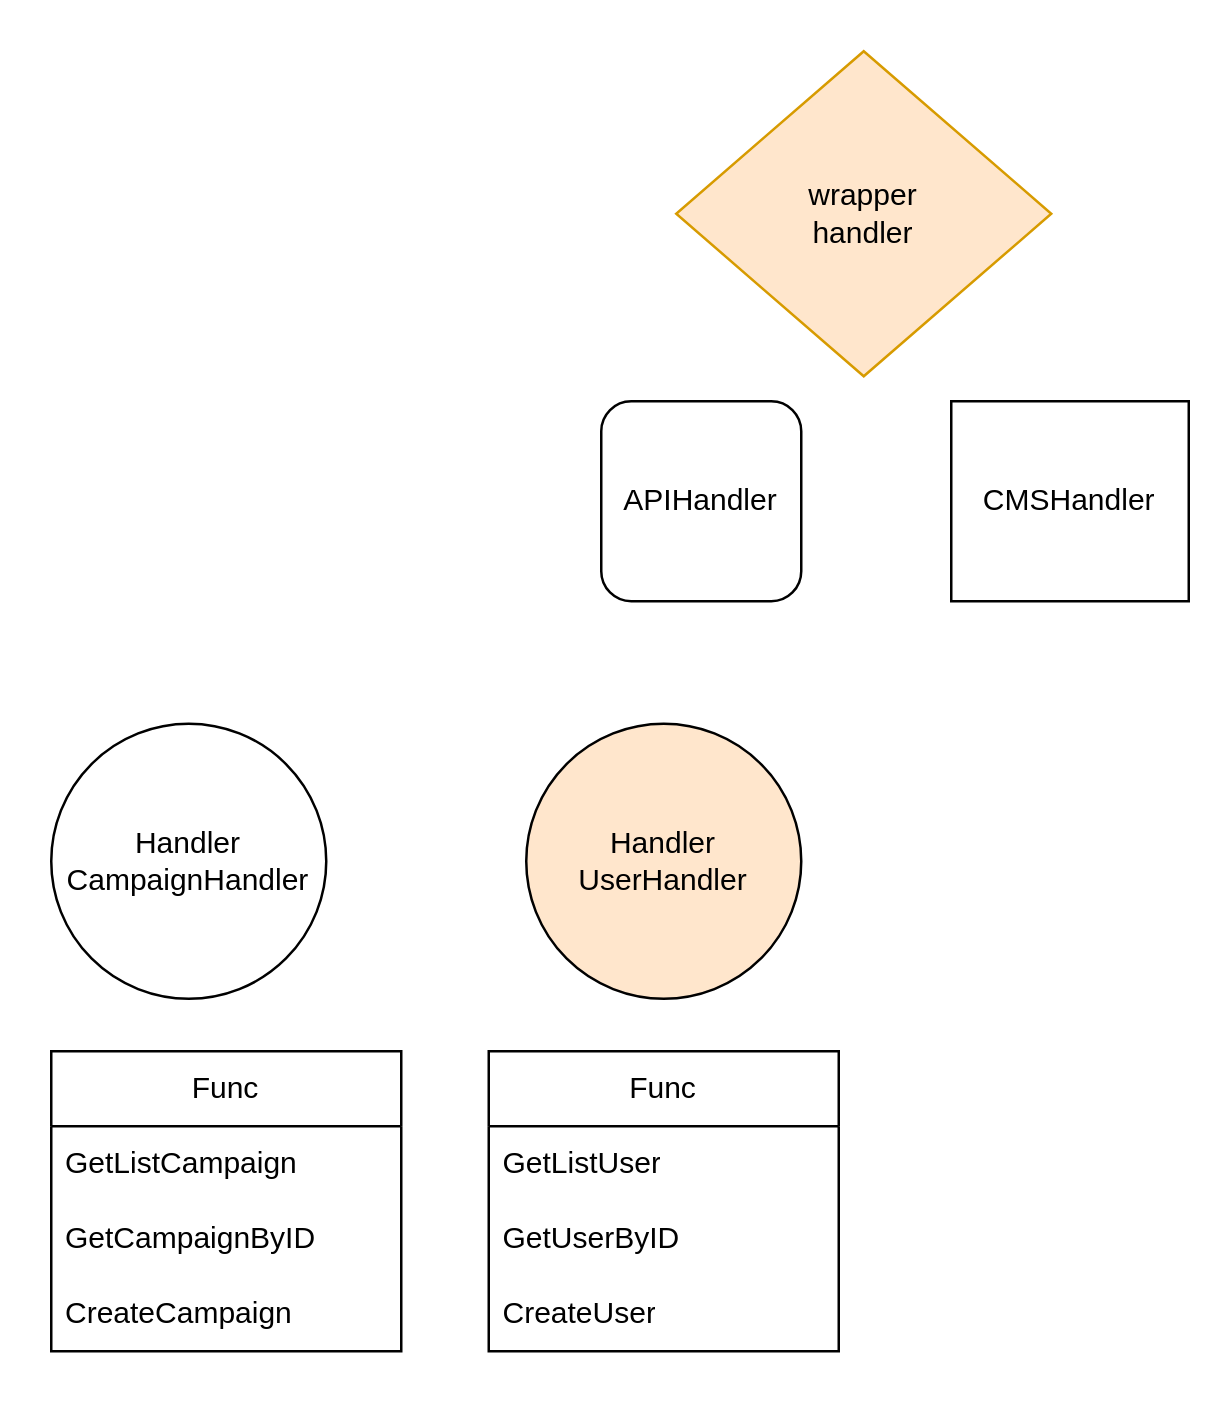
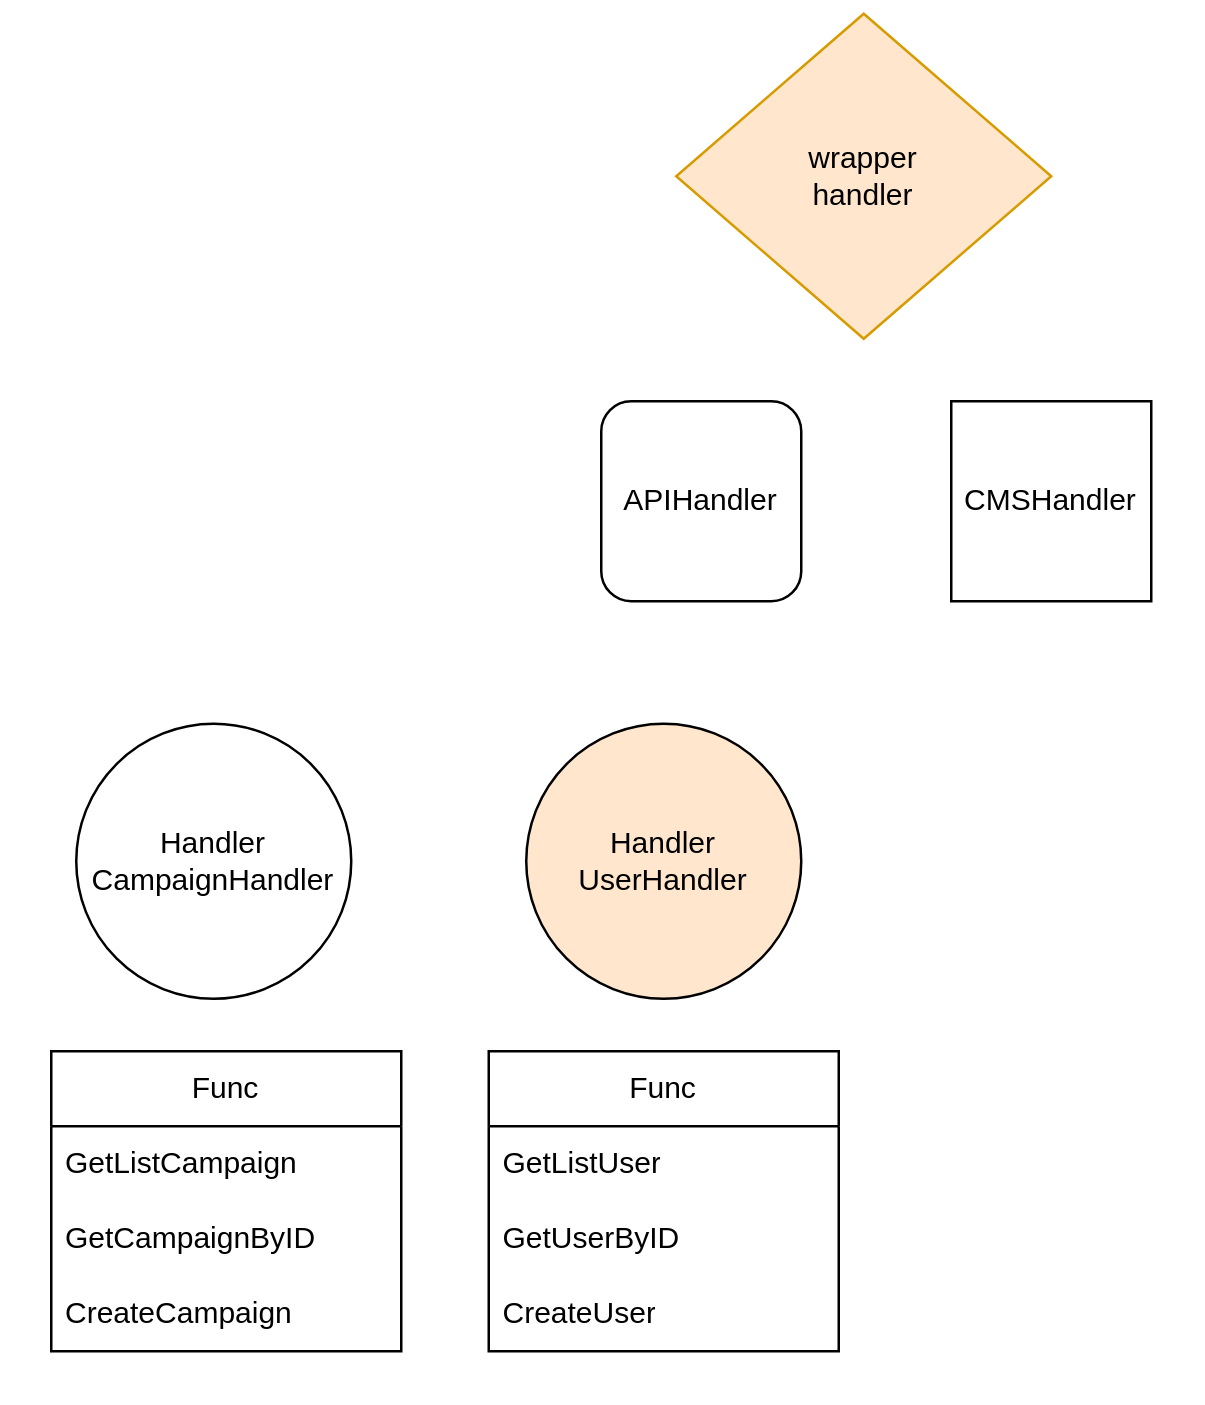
(864, 214) -> (864, 176)
(1070, 501) -> (1051, 501)
(189, 861) -> (214, 861)
